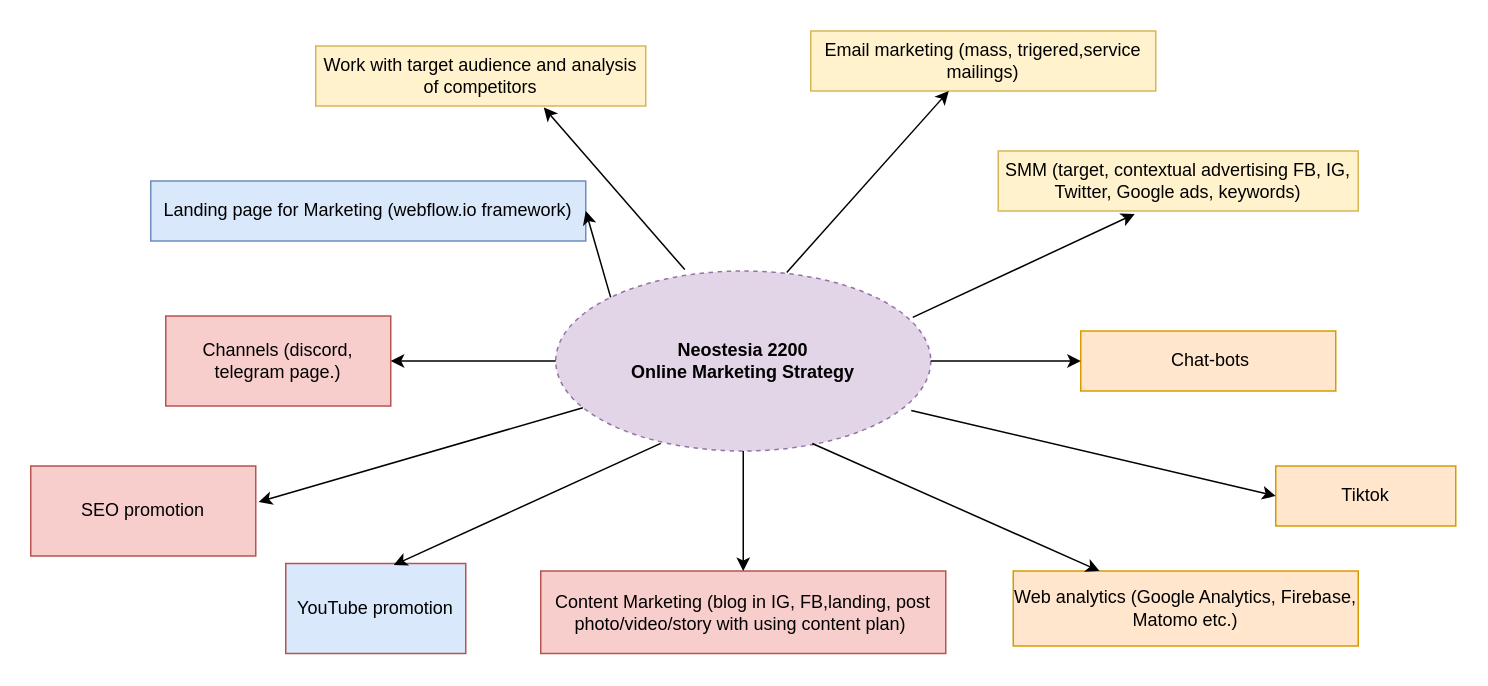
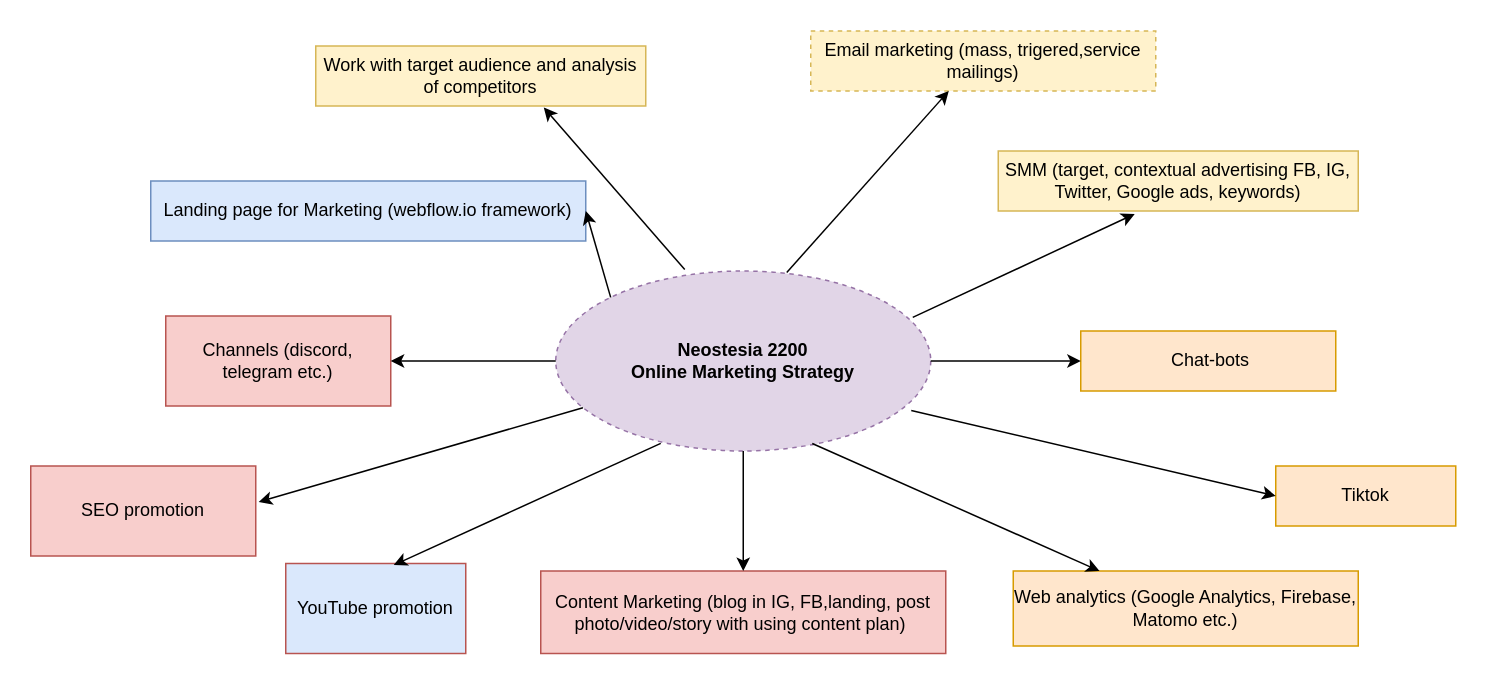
(983, 61) -> (983, 61)
(278, 361) -> (278, 361)
